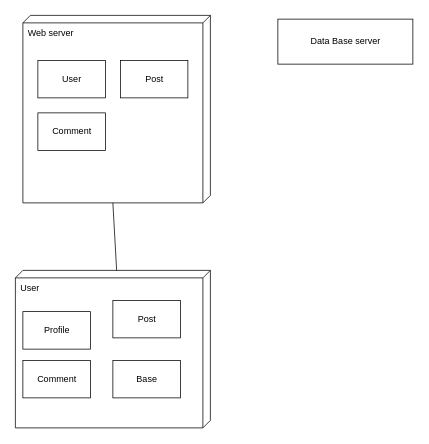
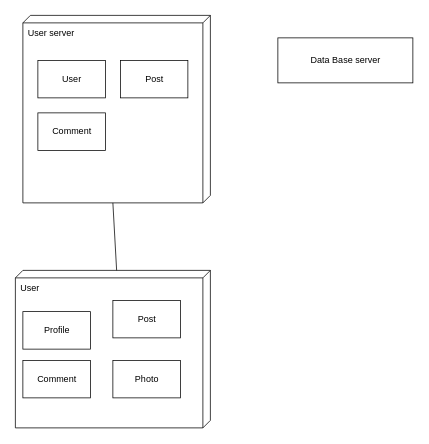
(52, 34) -> (55, 34)
(345, 42) -> (345, 60)
(147, 379) -> (147, 379)
